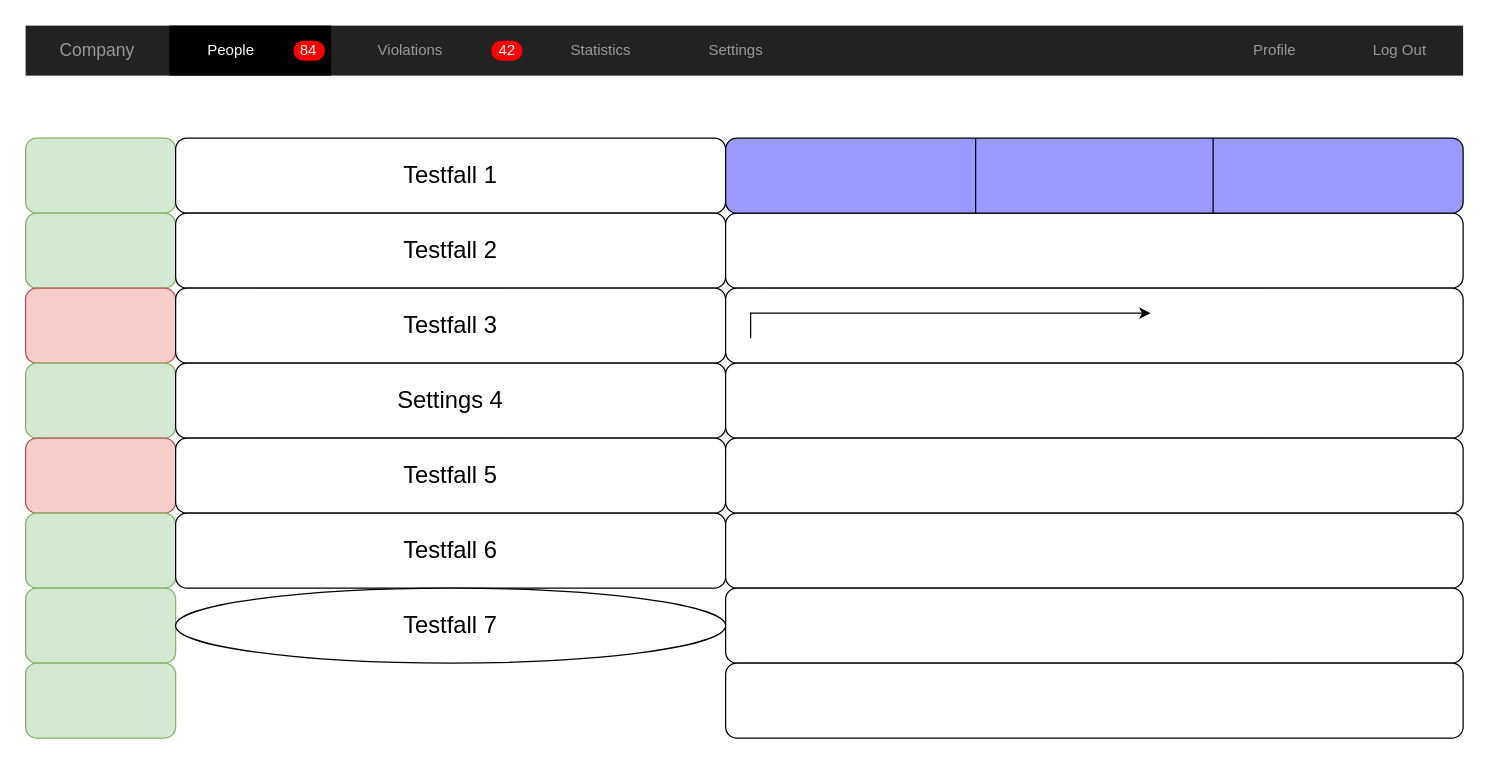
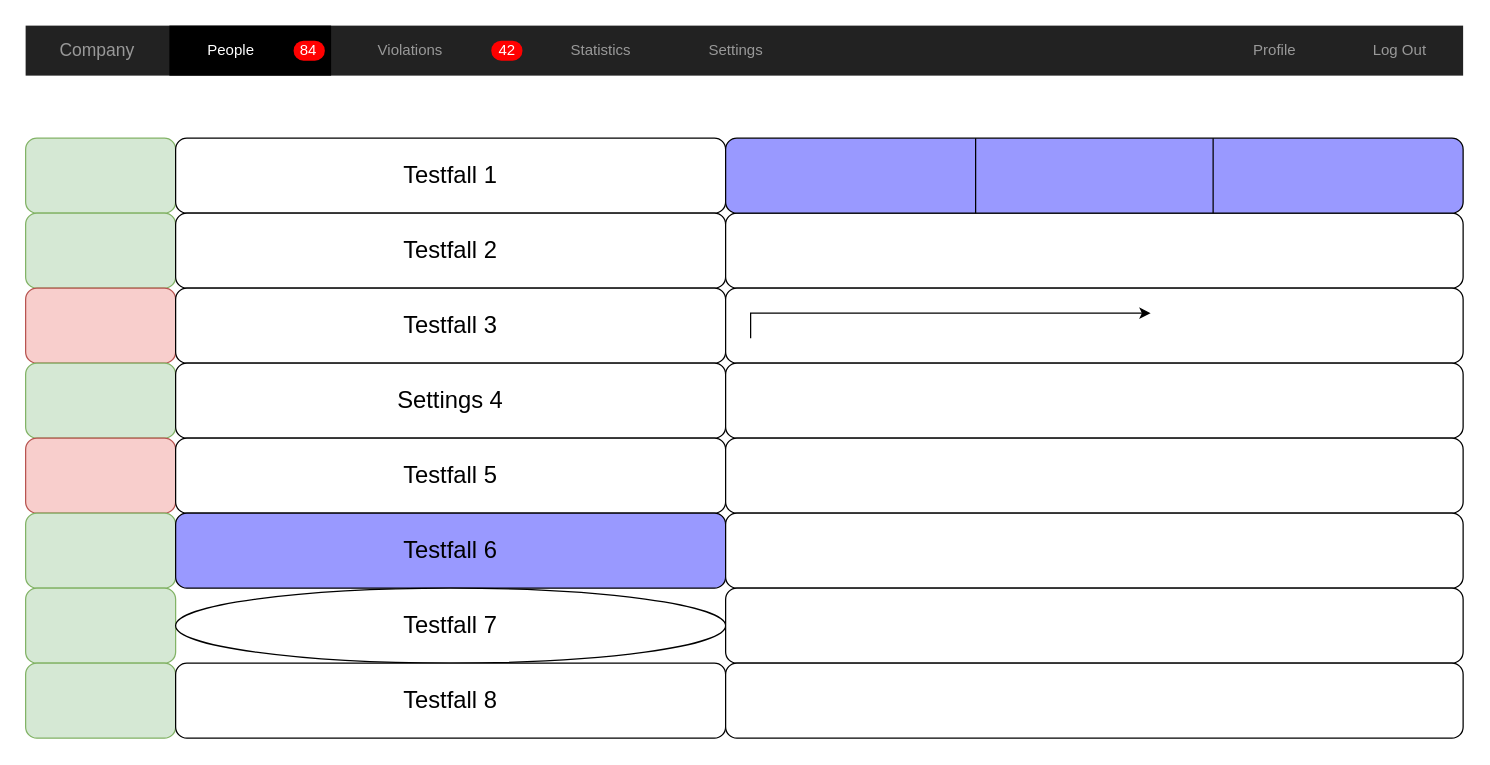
(451, 551) -> (451, 551)
none -> (451, 701)
